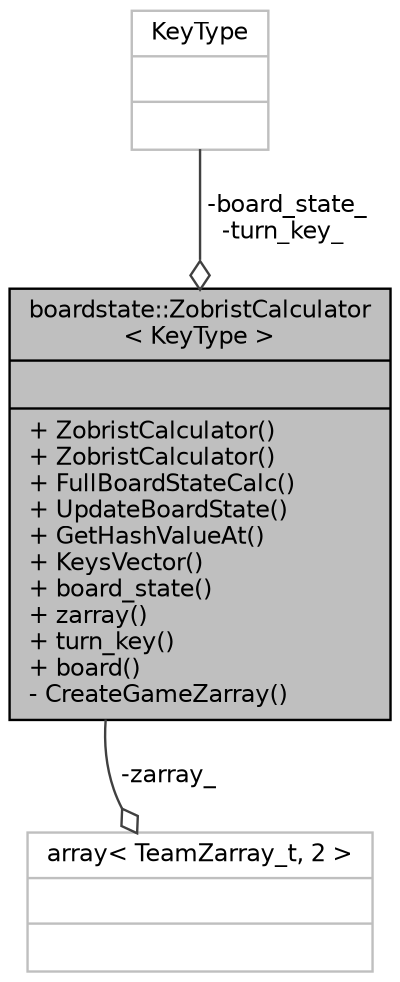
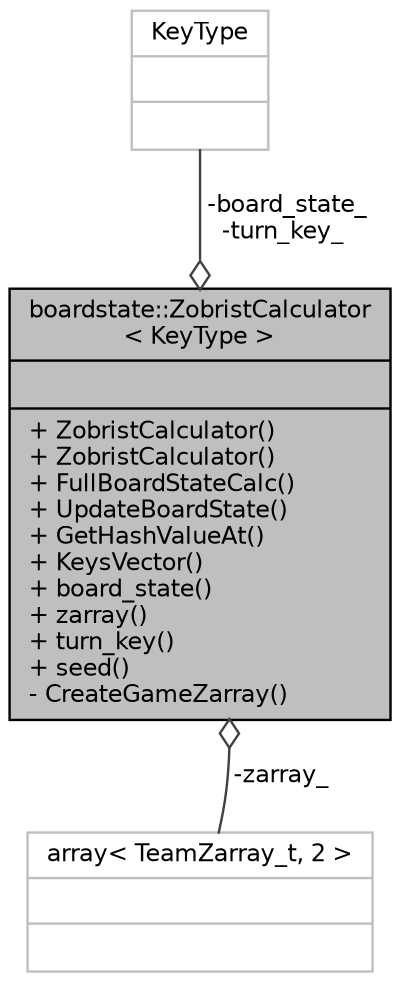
(85, 668) -> (80, 668)
(108, 765) -> (226, 791)
